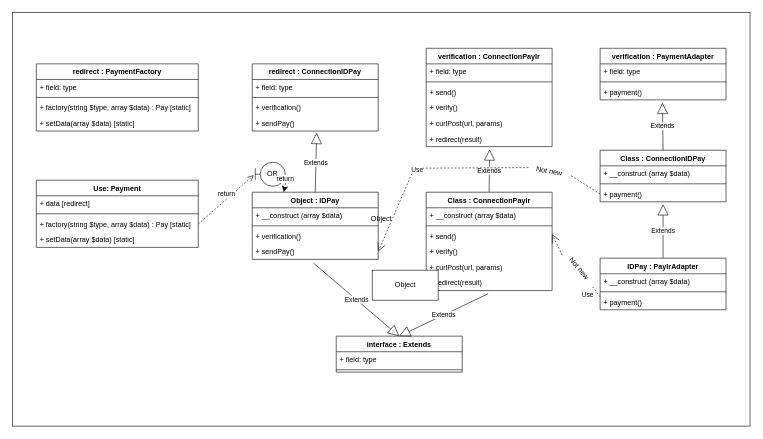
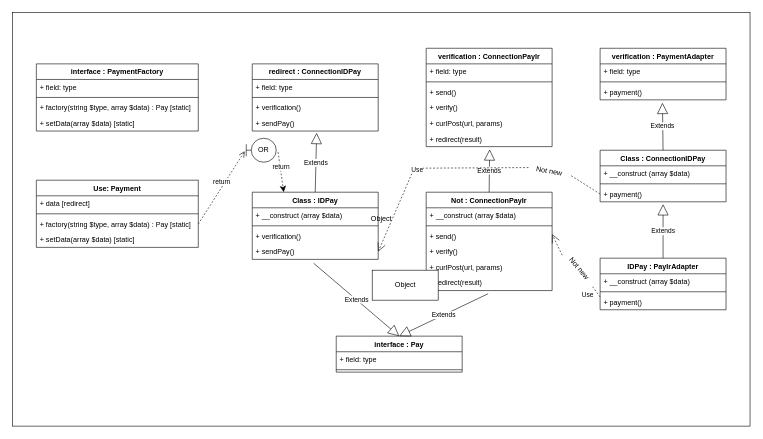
(117, 72) -> (117, 72)
(270, 174) -> (261, 150)
(315, 200) -> (315, 200)
(489, 200) -> (489, 200)
(399, 344) -> (399, 344)
